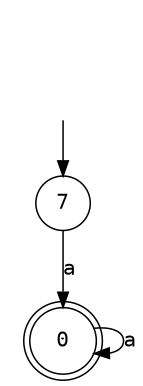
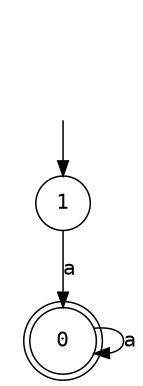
(63, 203) -> (63, 203)
